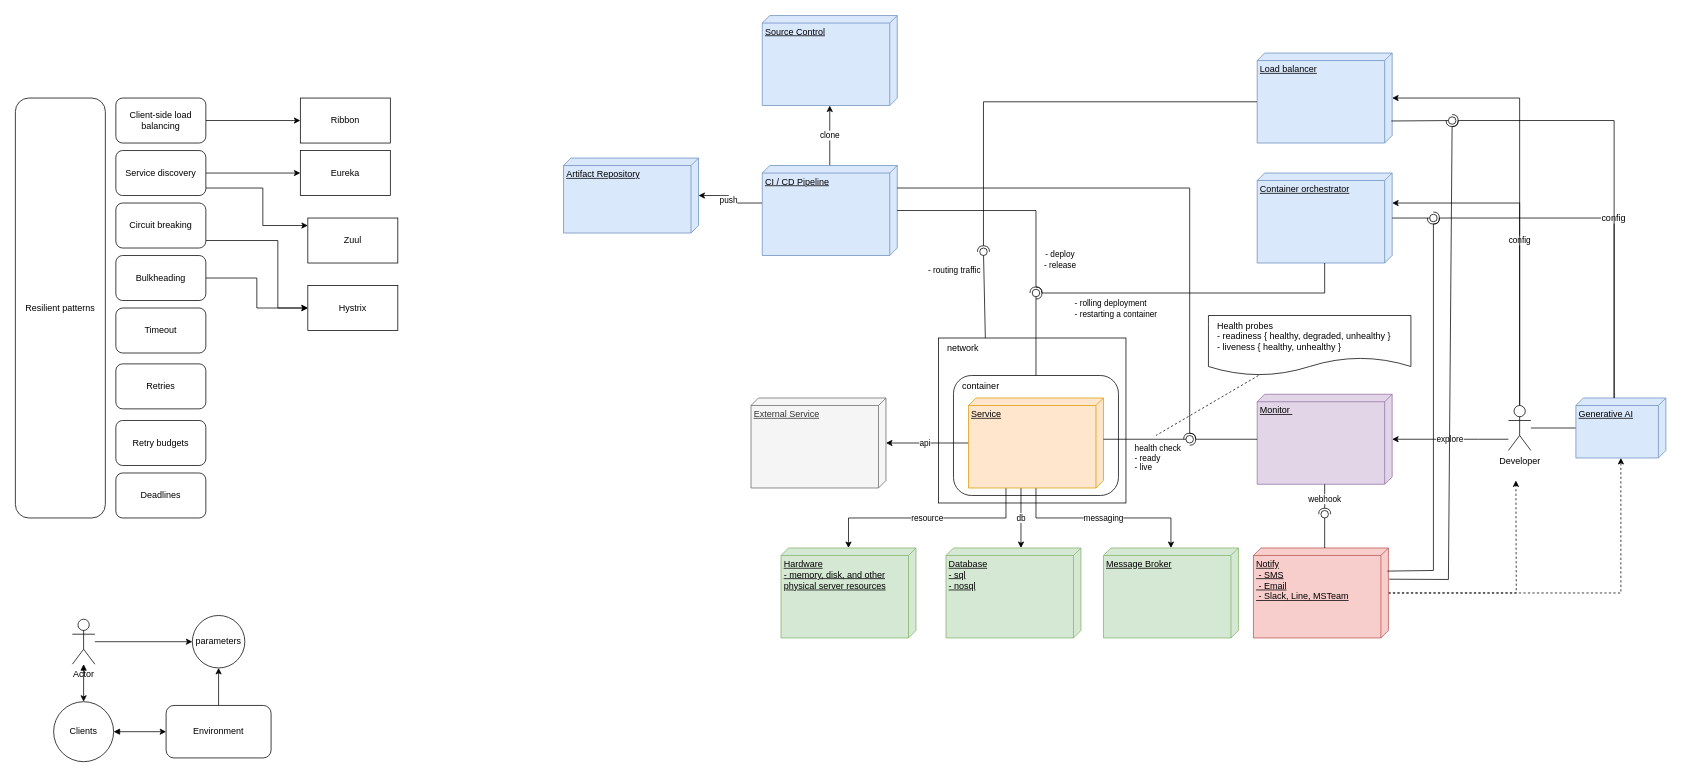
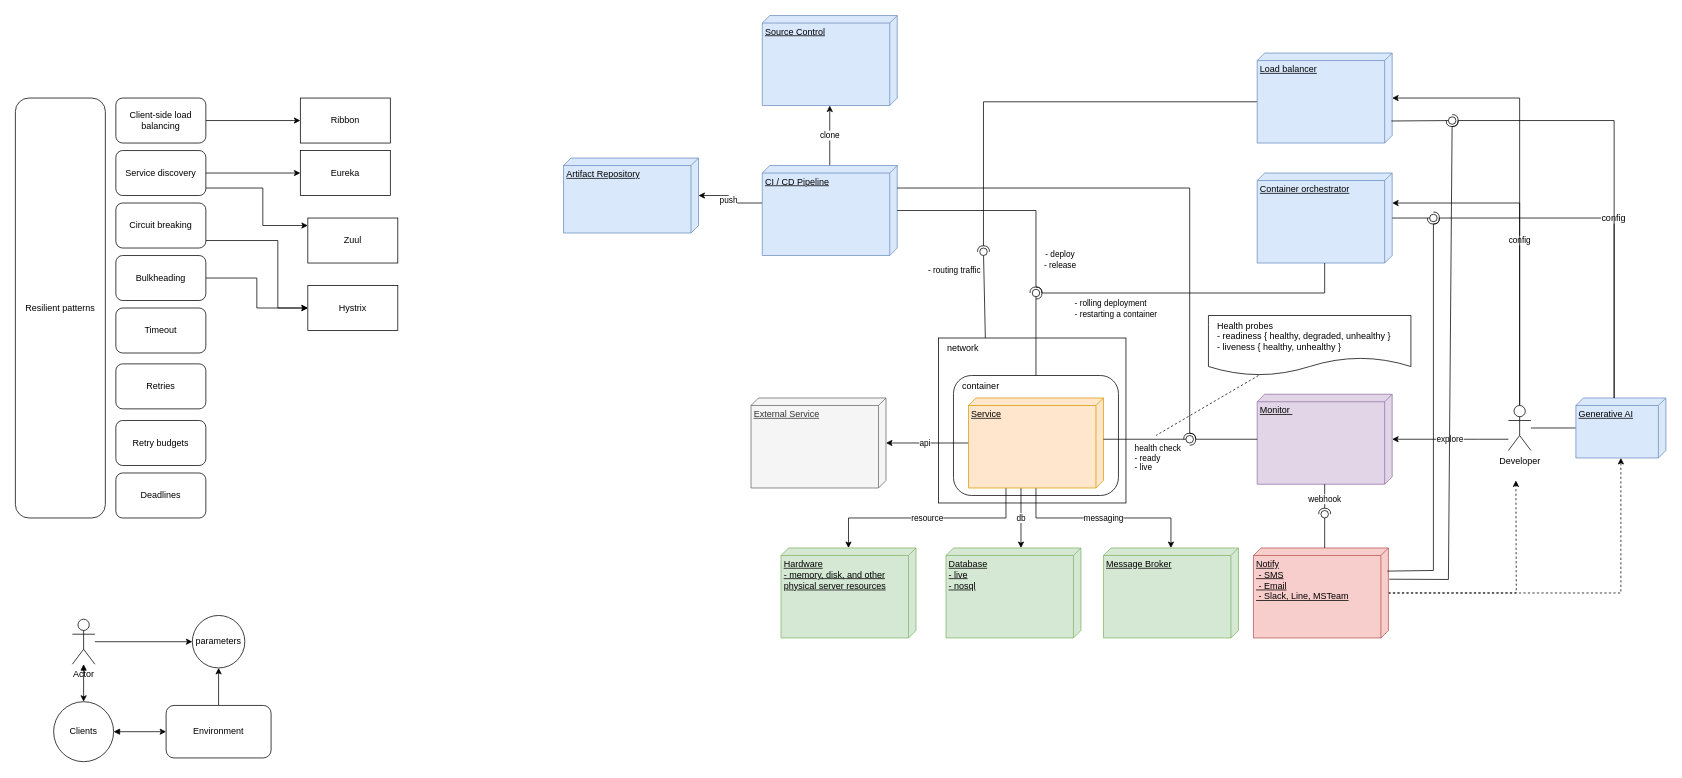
(969, 575) -> (969, 575)
